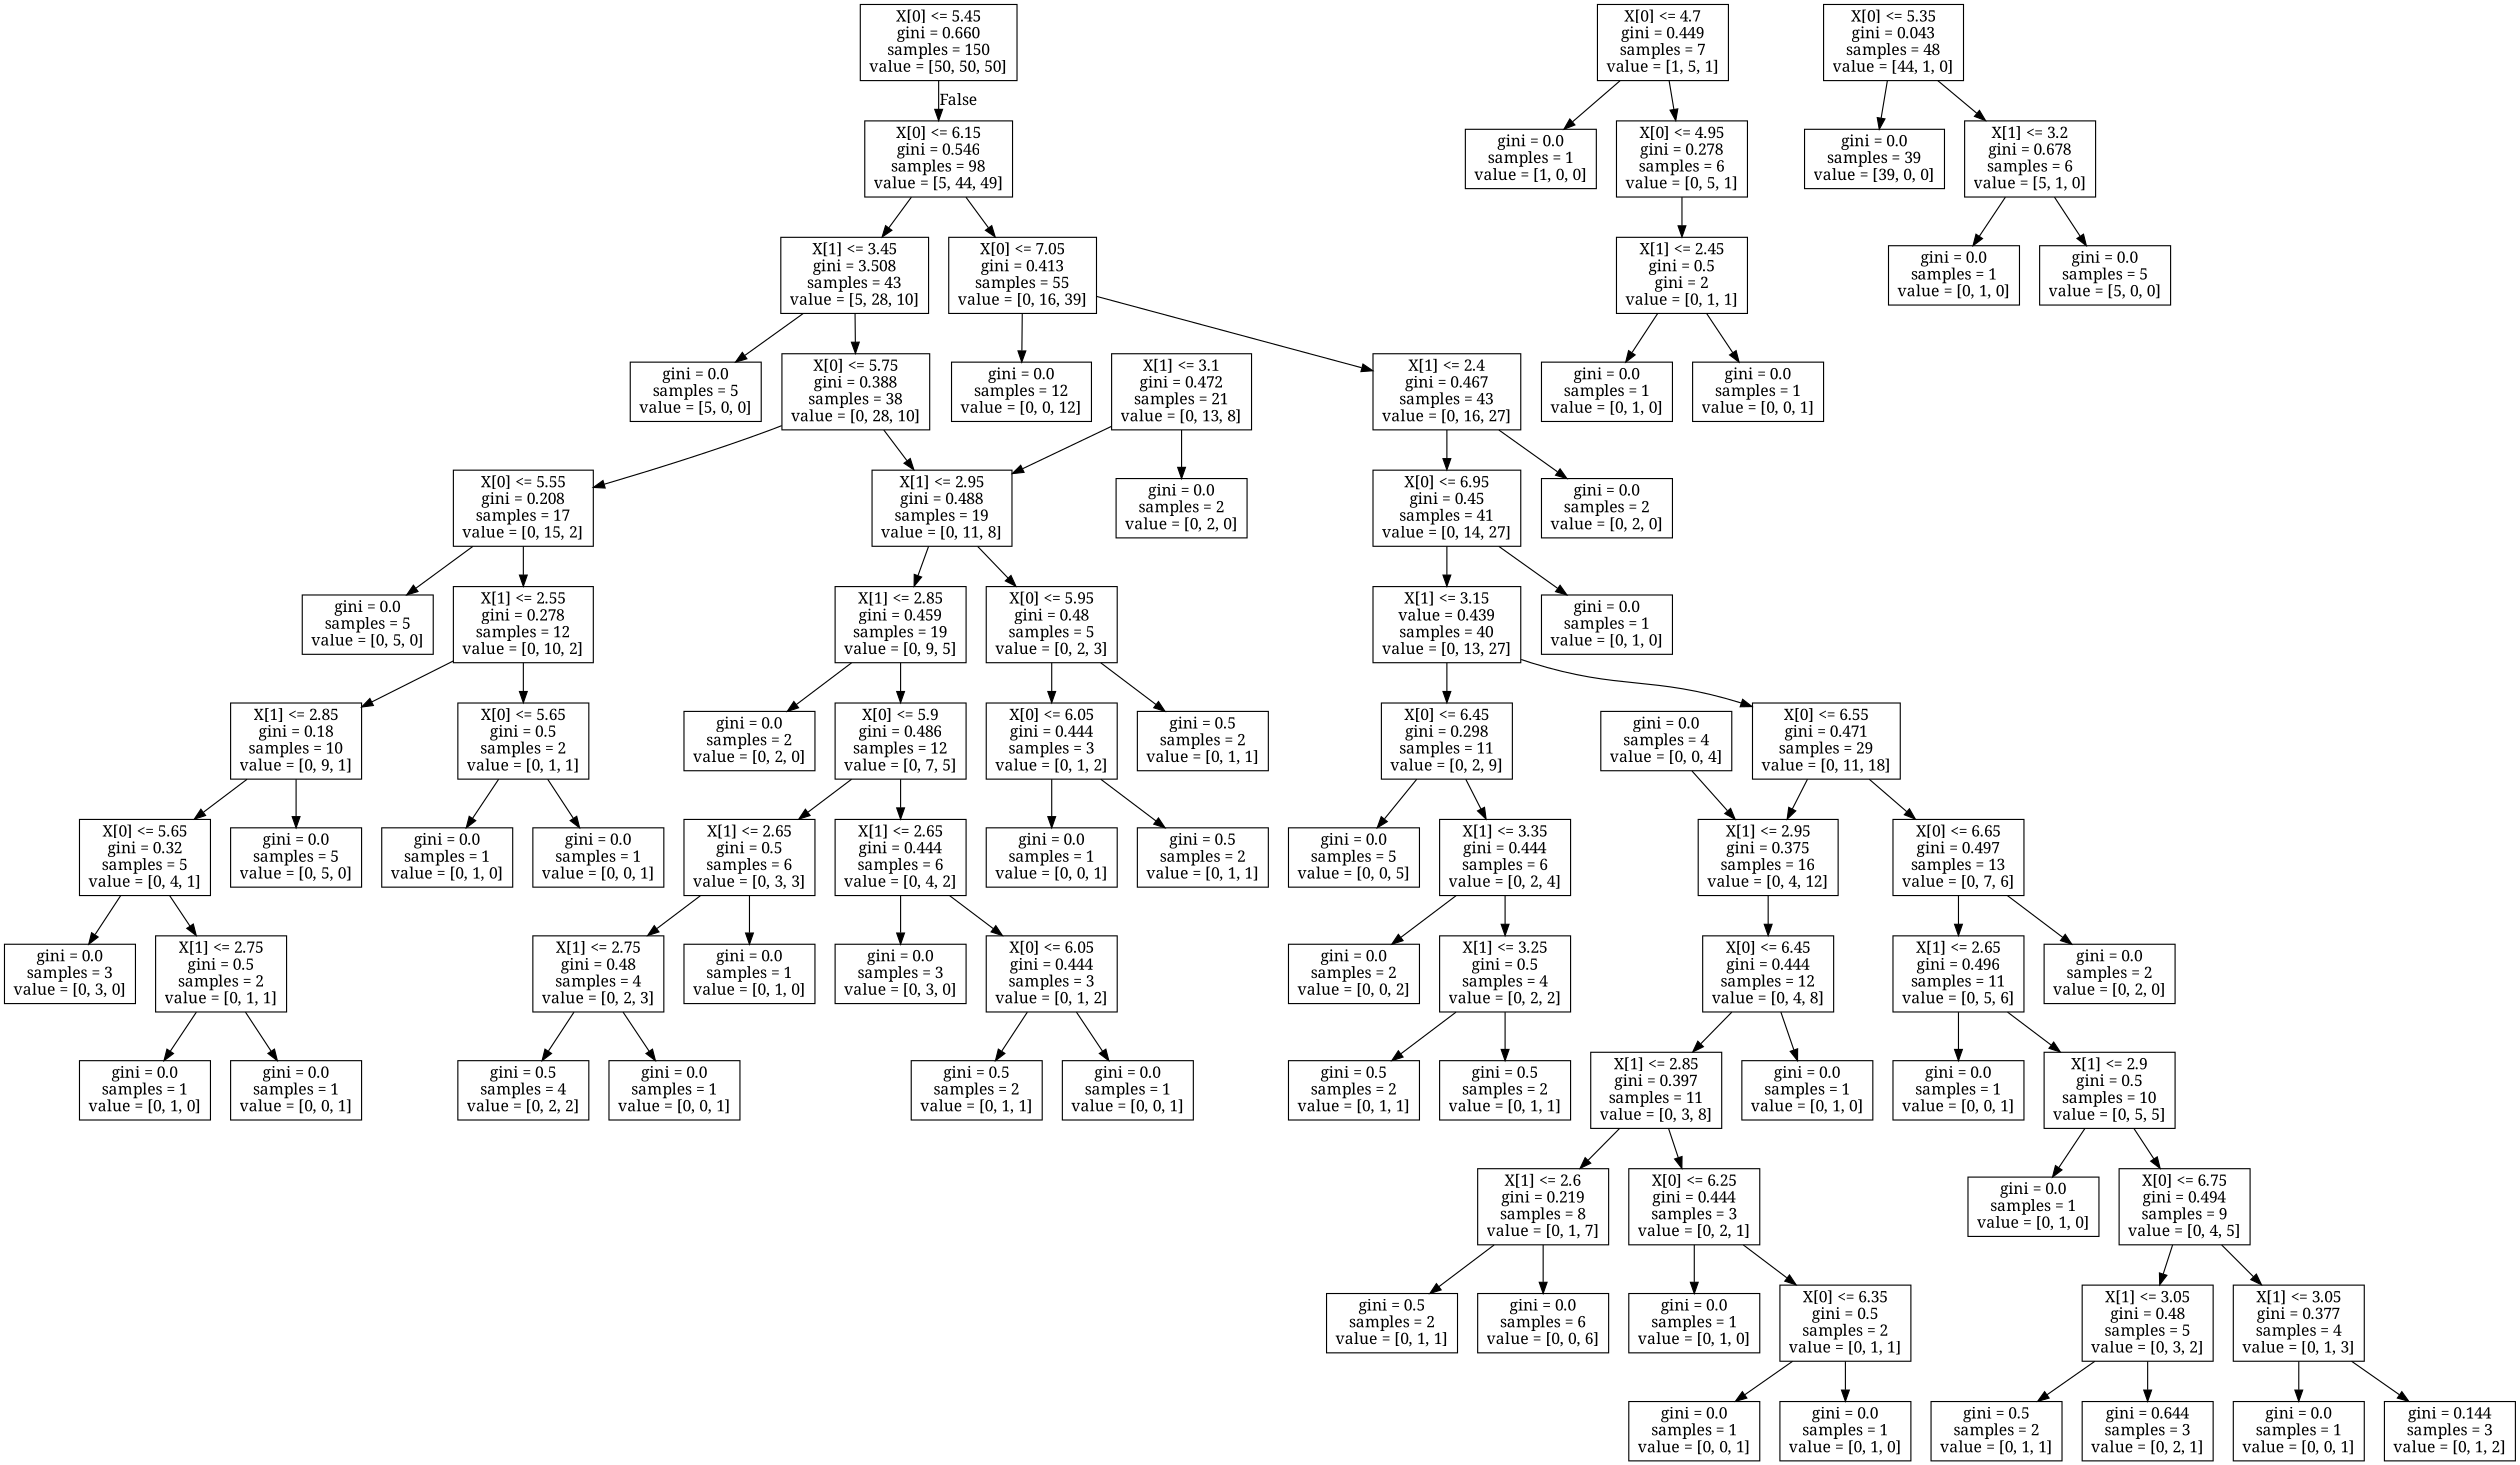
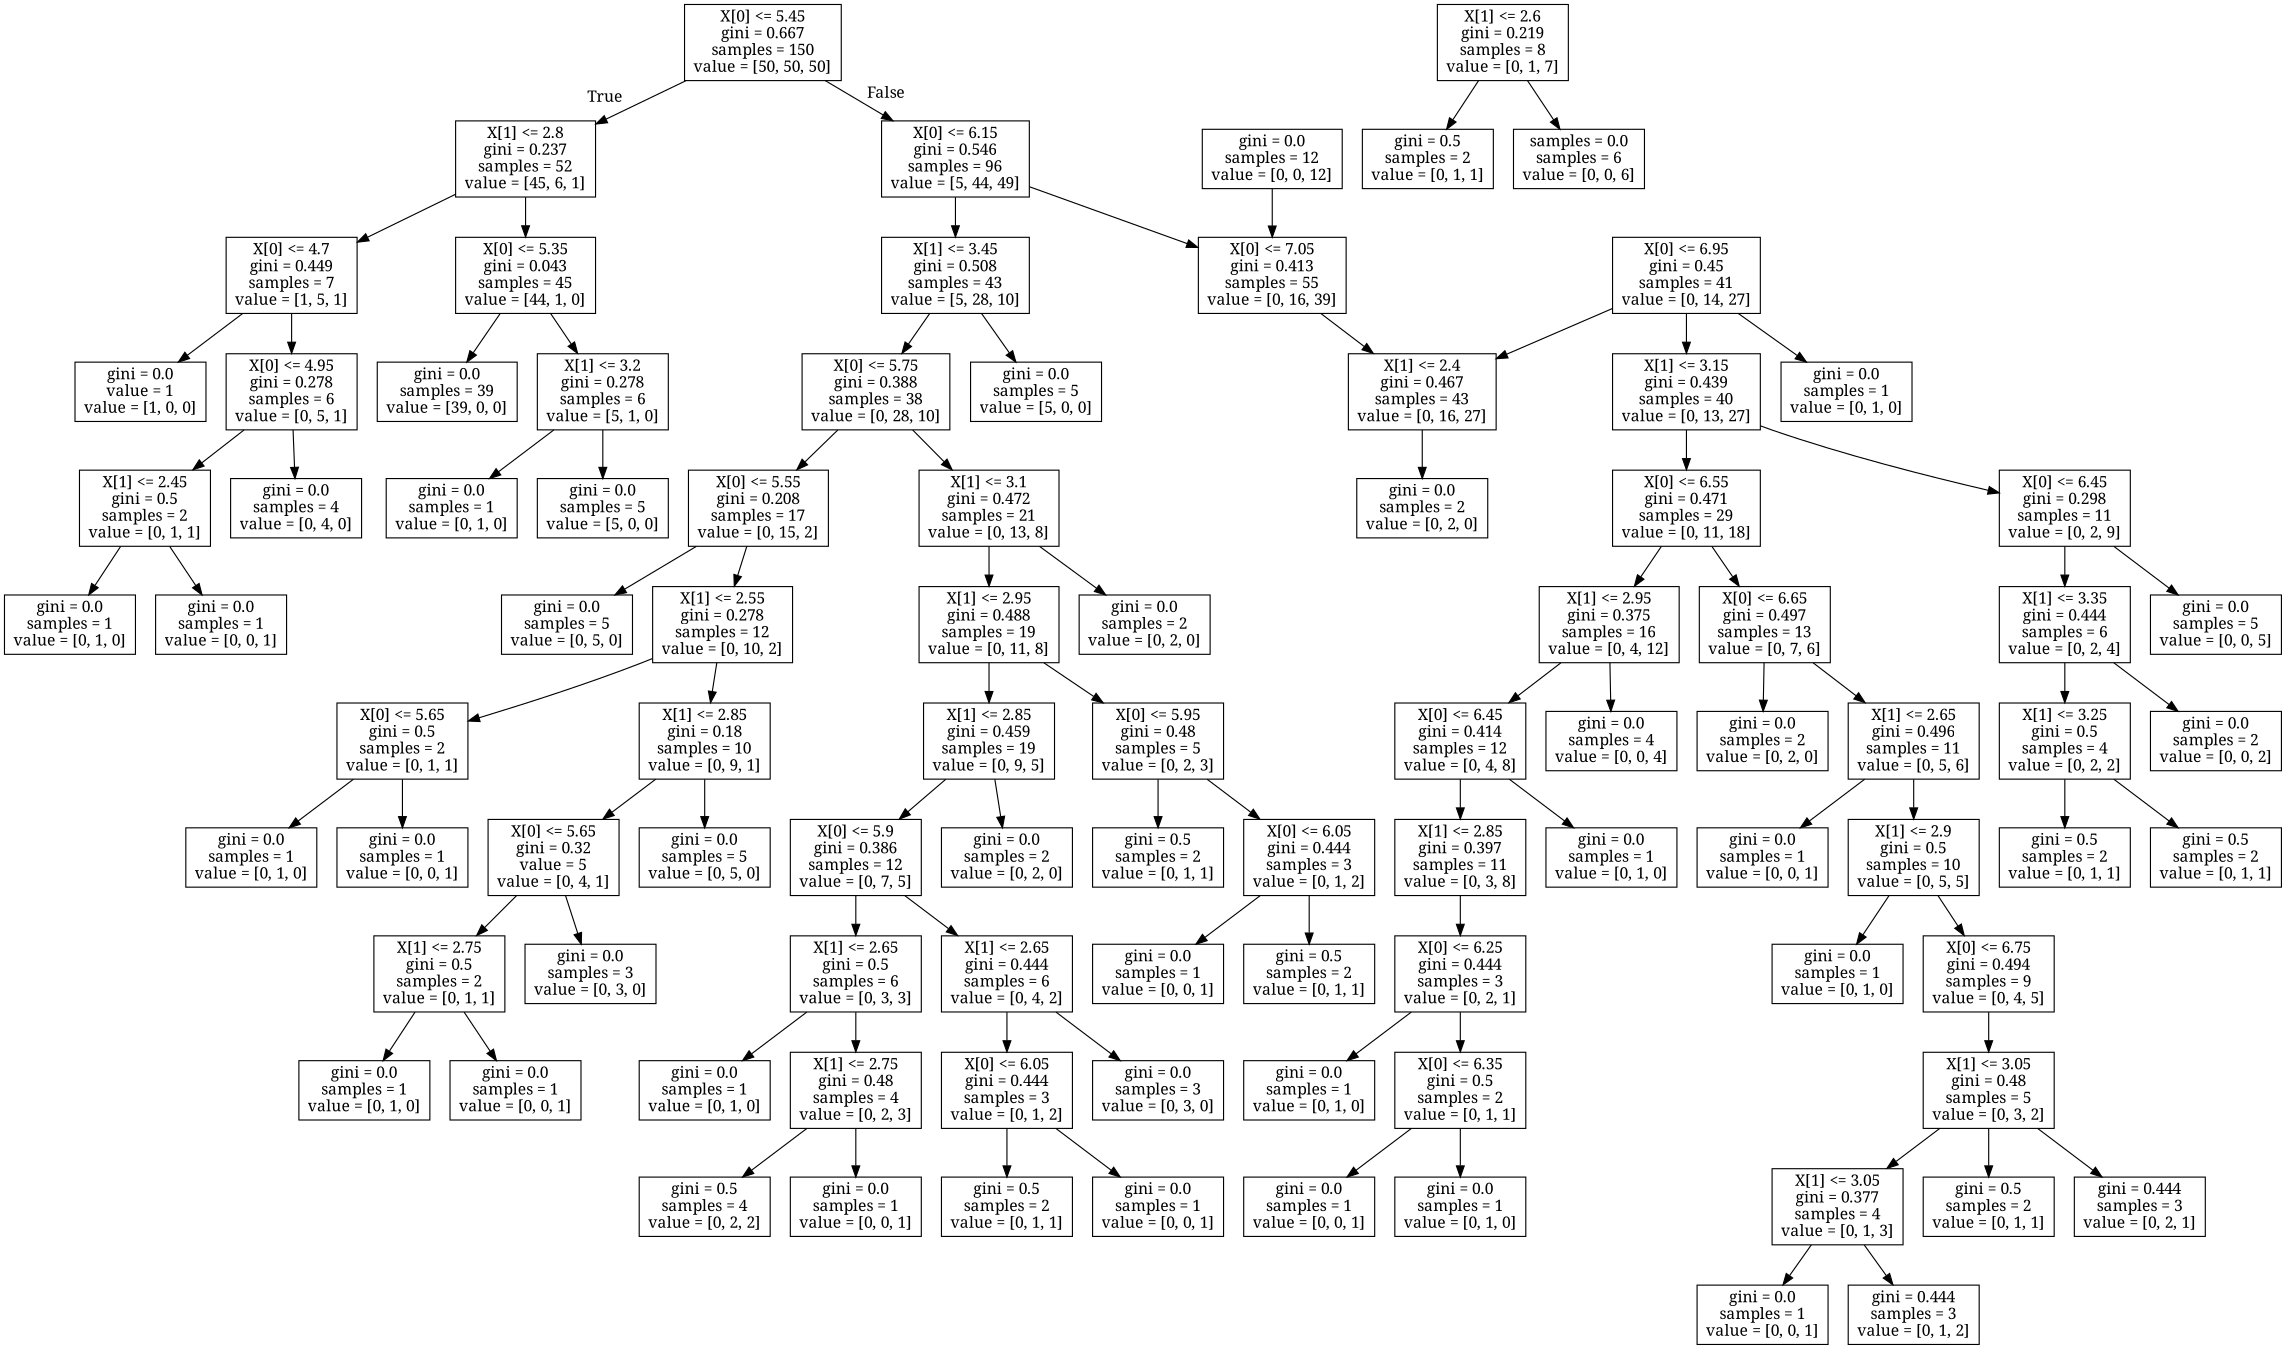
(939, 43) -> (763, 43)
(1894, 43) -> (526, 275)
none -> (526, 159)
(939, 159) -> (955, 159)
(1531, 159) -> (140, 392)
(2030, 159) -> (603, 392)
(855, 275) -> (955, 275)
(1682, 275) -> (145, 508)
(1022, 332) -> (1272, 207)
(1447, 444) -> (1559, 331)
(895, 445) -> (928, 446)
none -> (296, 508)
(1447, 625) -> (1686, 392)
(901, 741) -> (856, 857)
(1710, 791) -> (1610, 682)
(145, 857) -> (554, 857)
(1768, 974) -> (1460, 741)
(1604, 1144) -> none
(2238, 1261) -> (1918, 1145)
(1543, 1323) -> (1579, 159)
(2148, 1431) -> (2140, 1207)
(2450, 1431) -> (1914, 1315)
